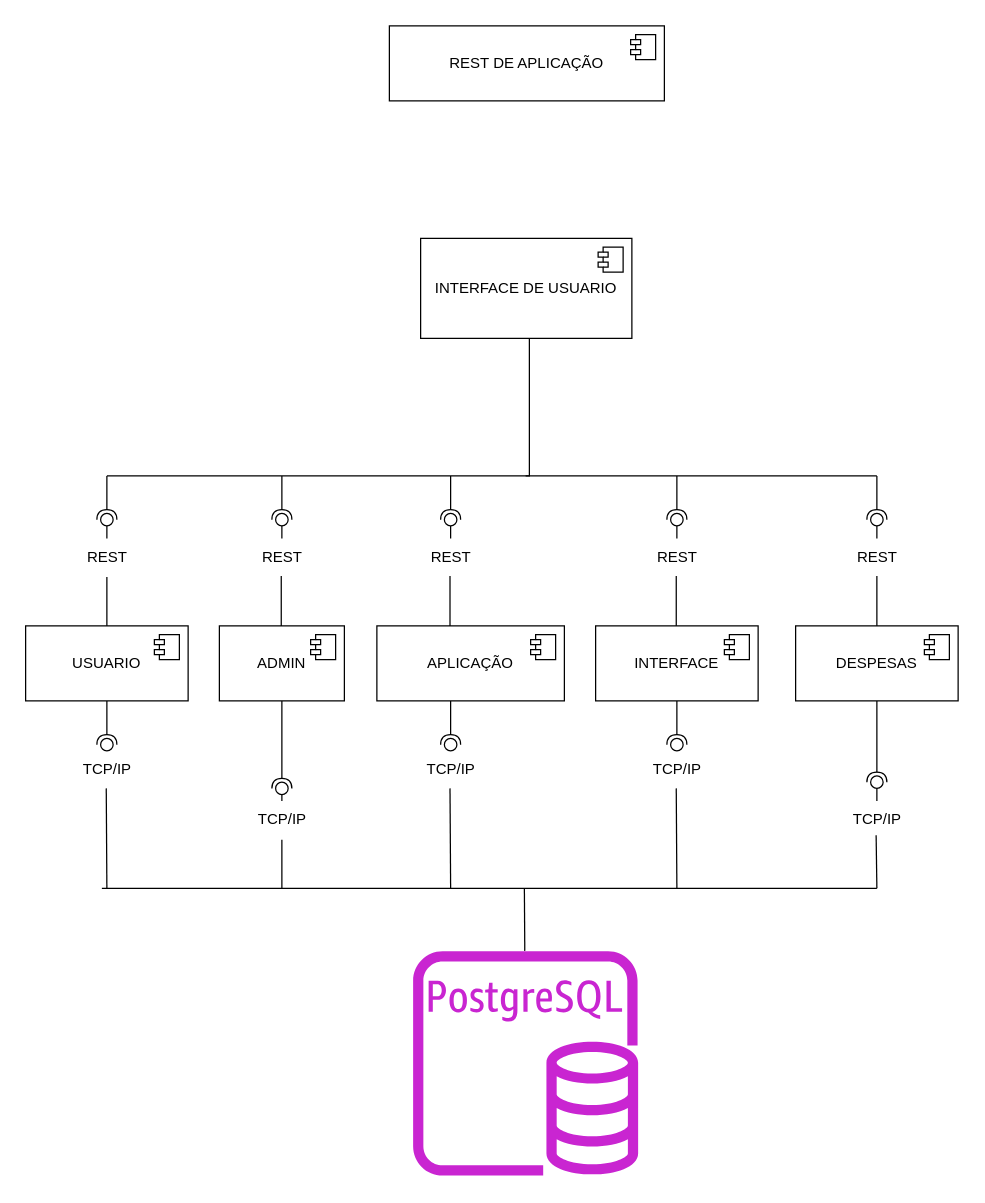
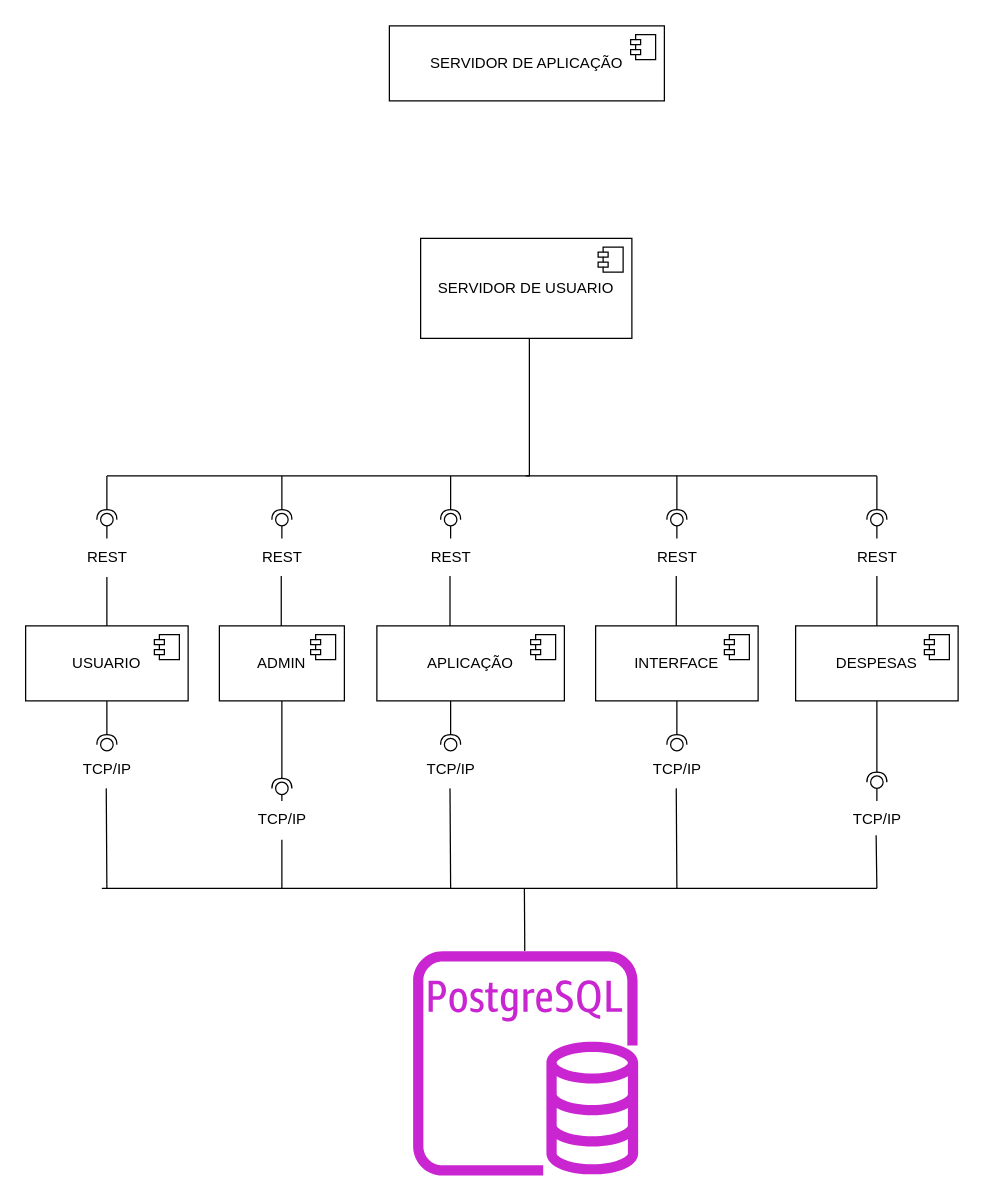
(527, 63) -> (527, 63)
(526, 288) -> (526, 288)
